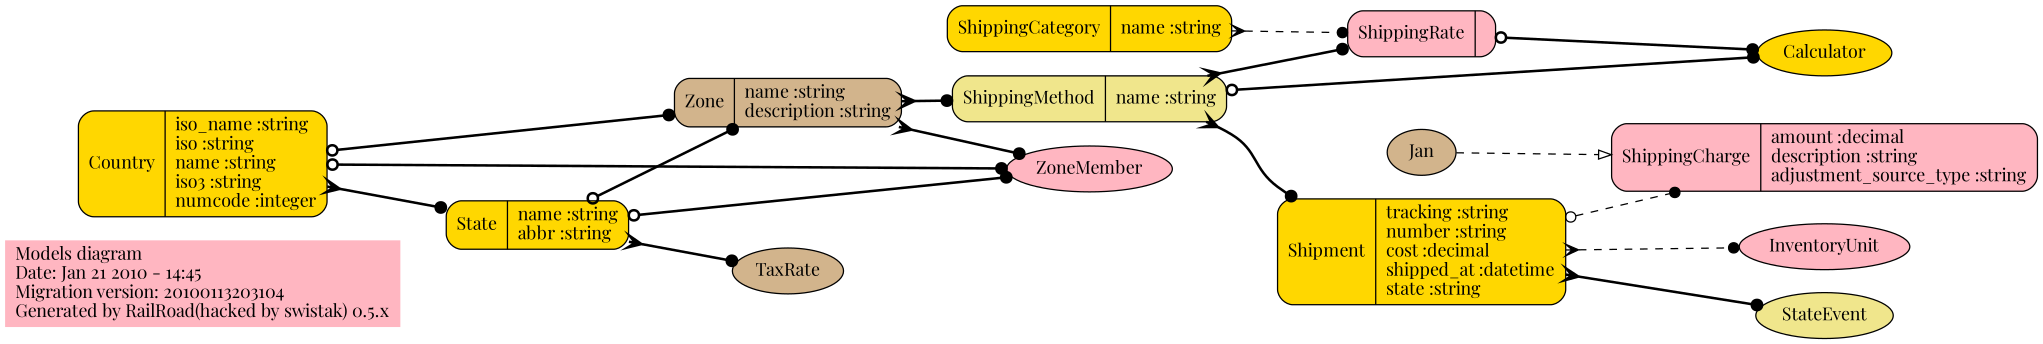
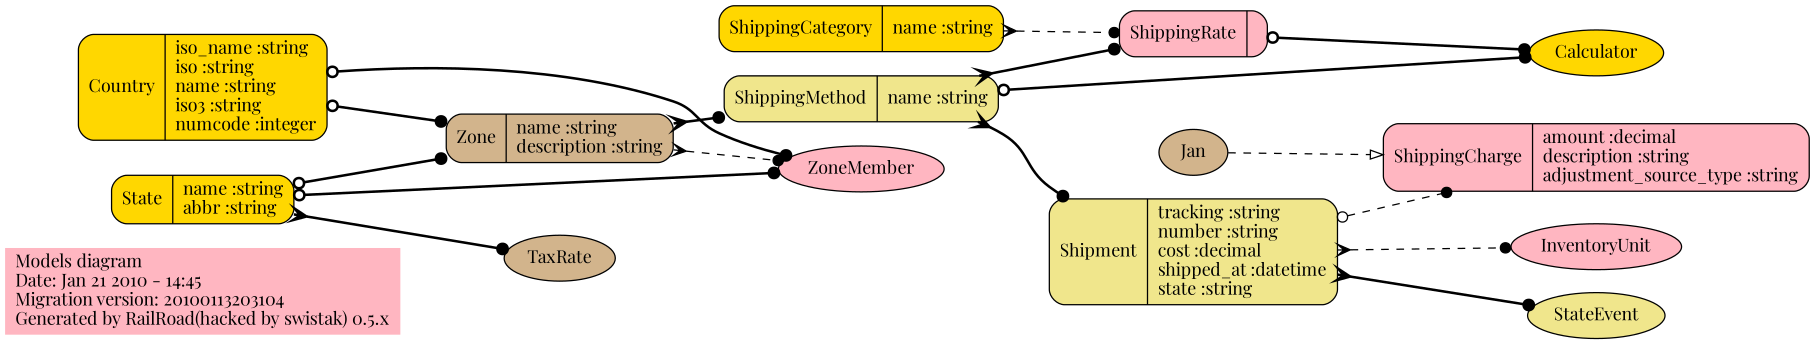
(963, 141) -> (730, 156)
(388, 198) -> none
(1422, 252) -> (1193, 252)
